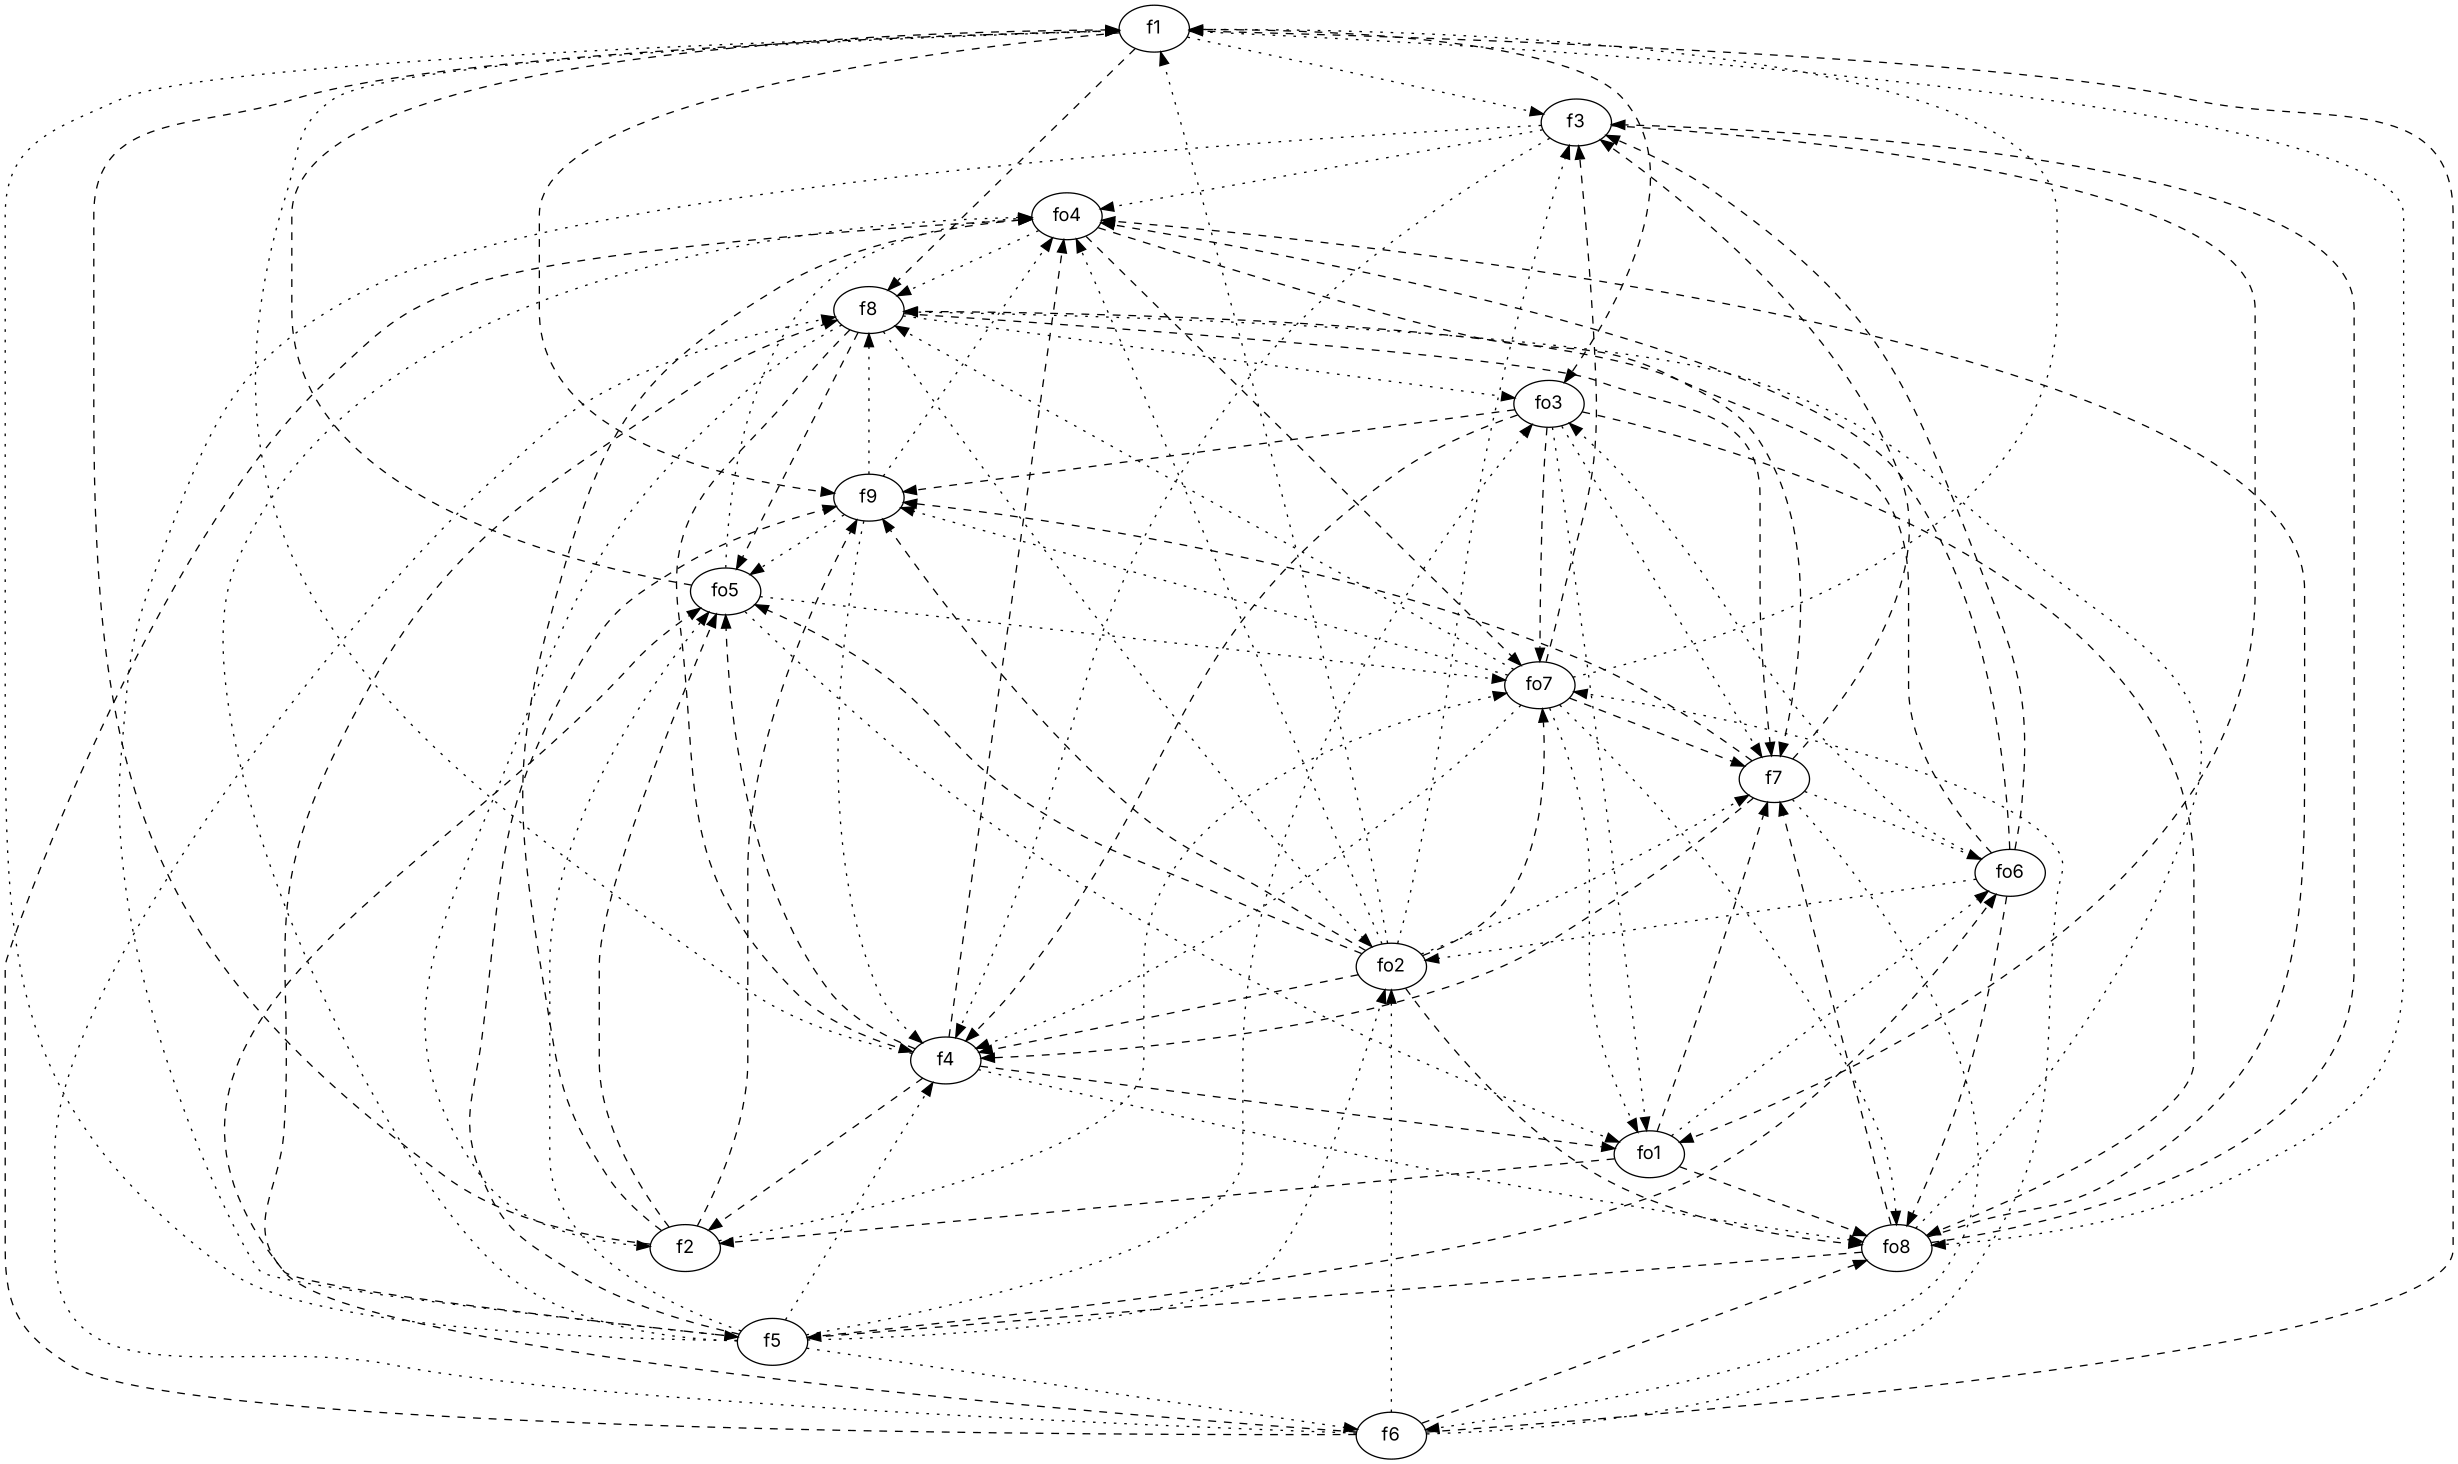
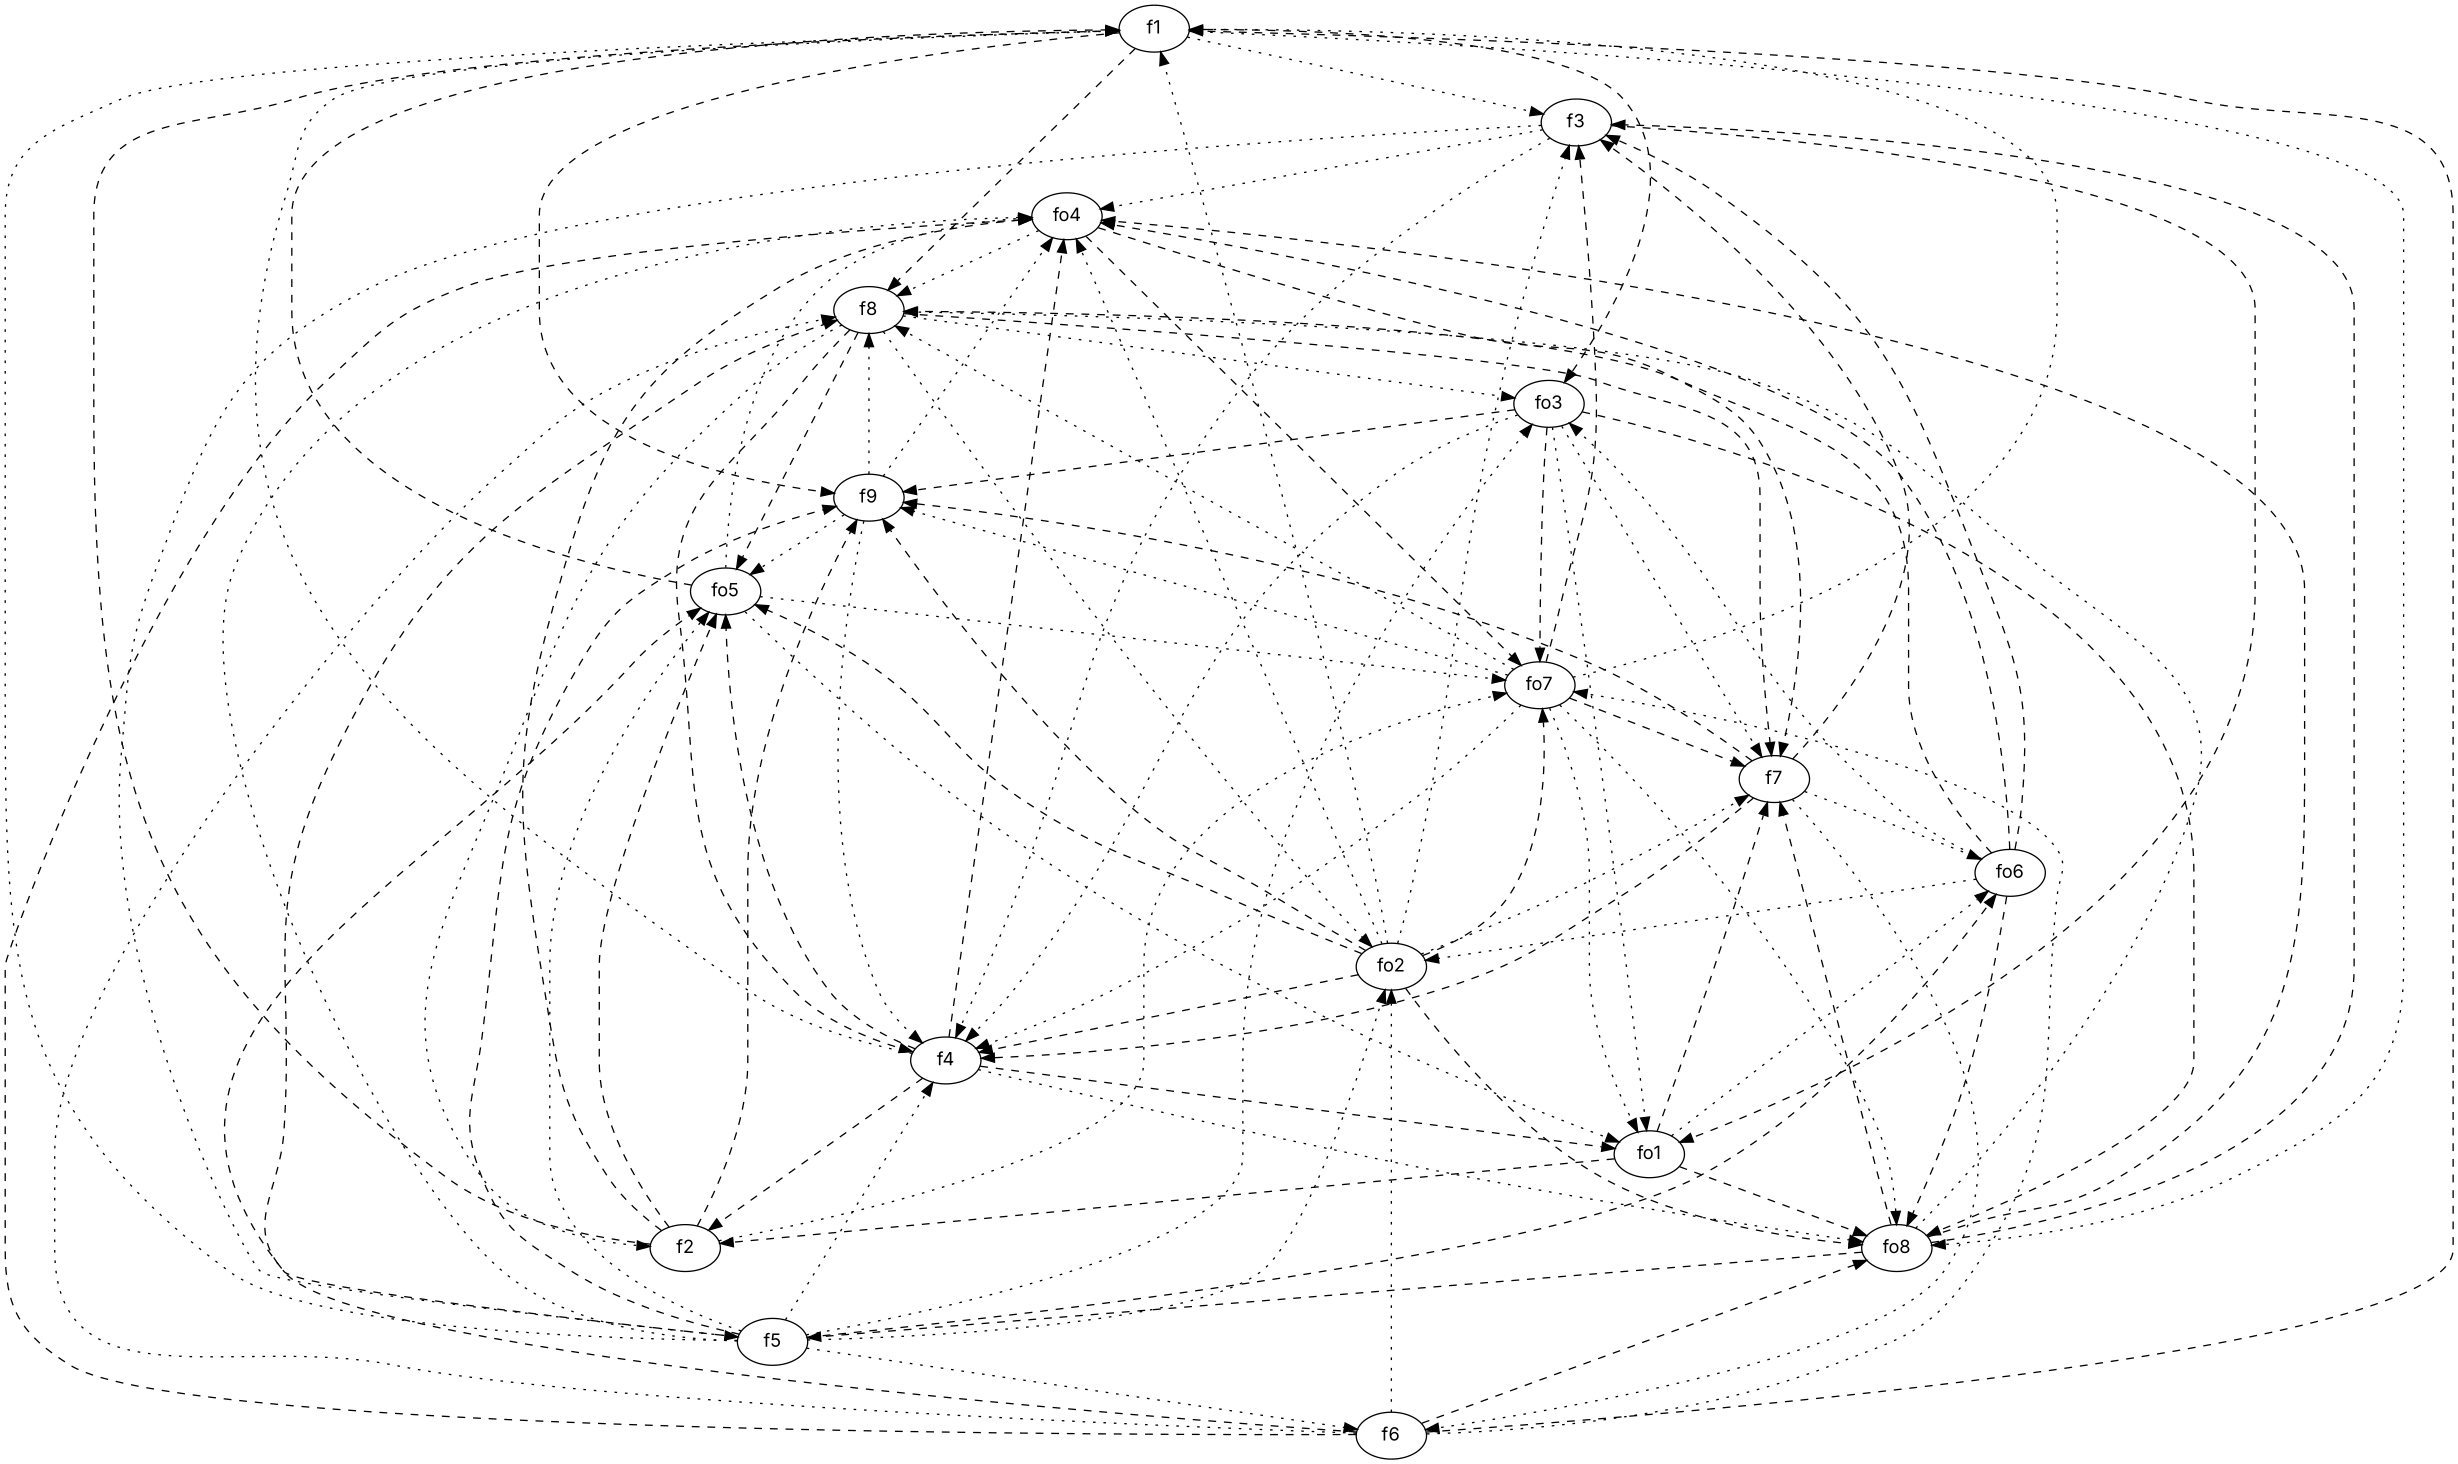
(1203, 680) -> (1203, 680)
